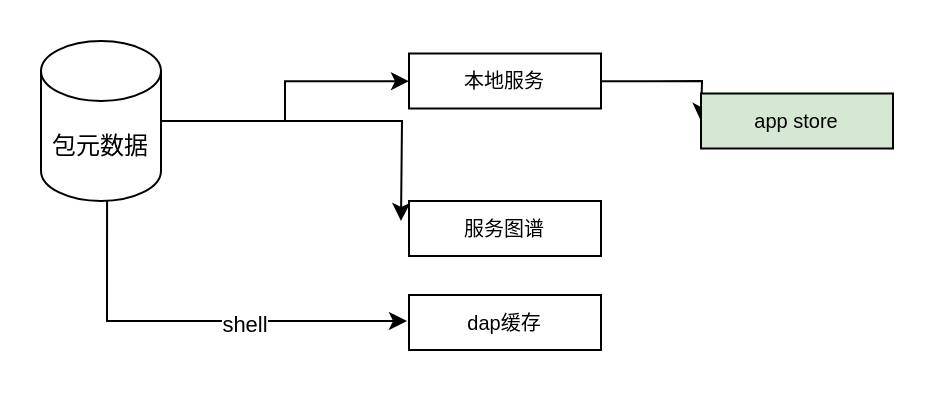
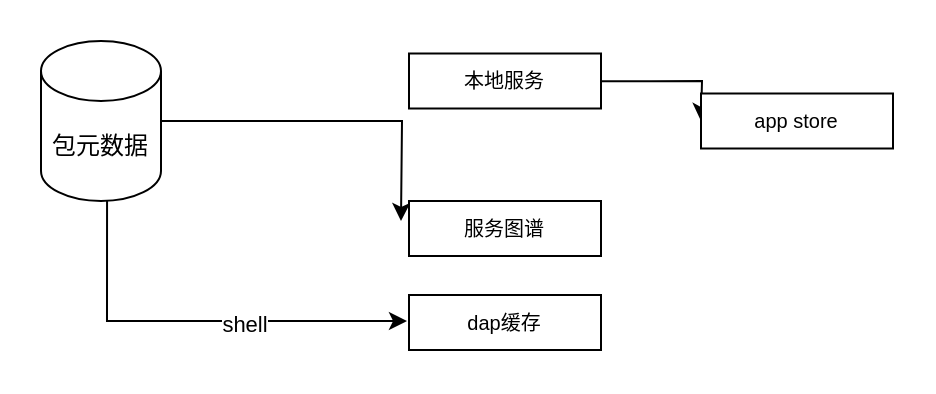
(322, 81) -> none
(797, 121) -> (797, 121)
